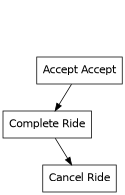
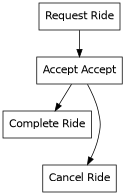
none -> (80, 16)
(61, 148) -> (100, 121)
